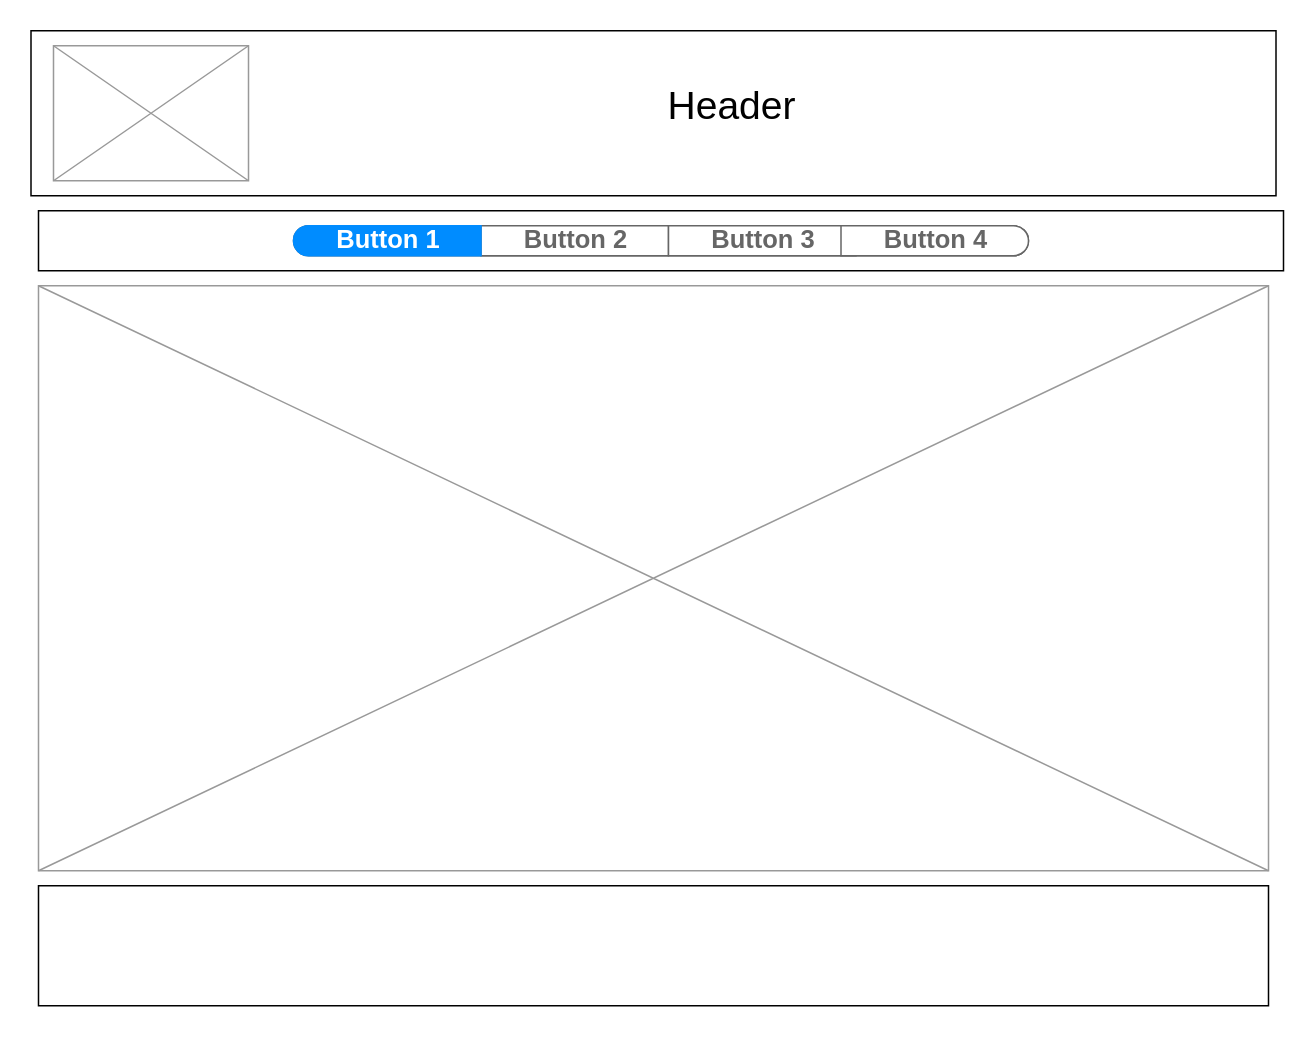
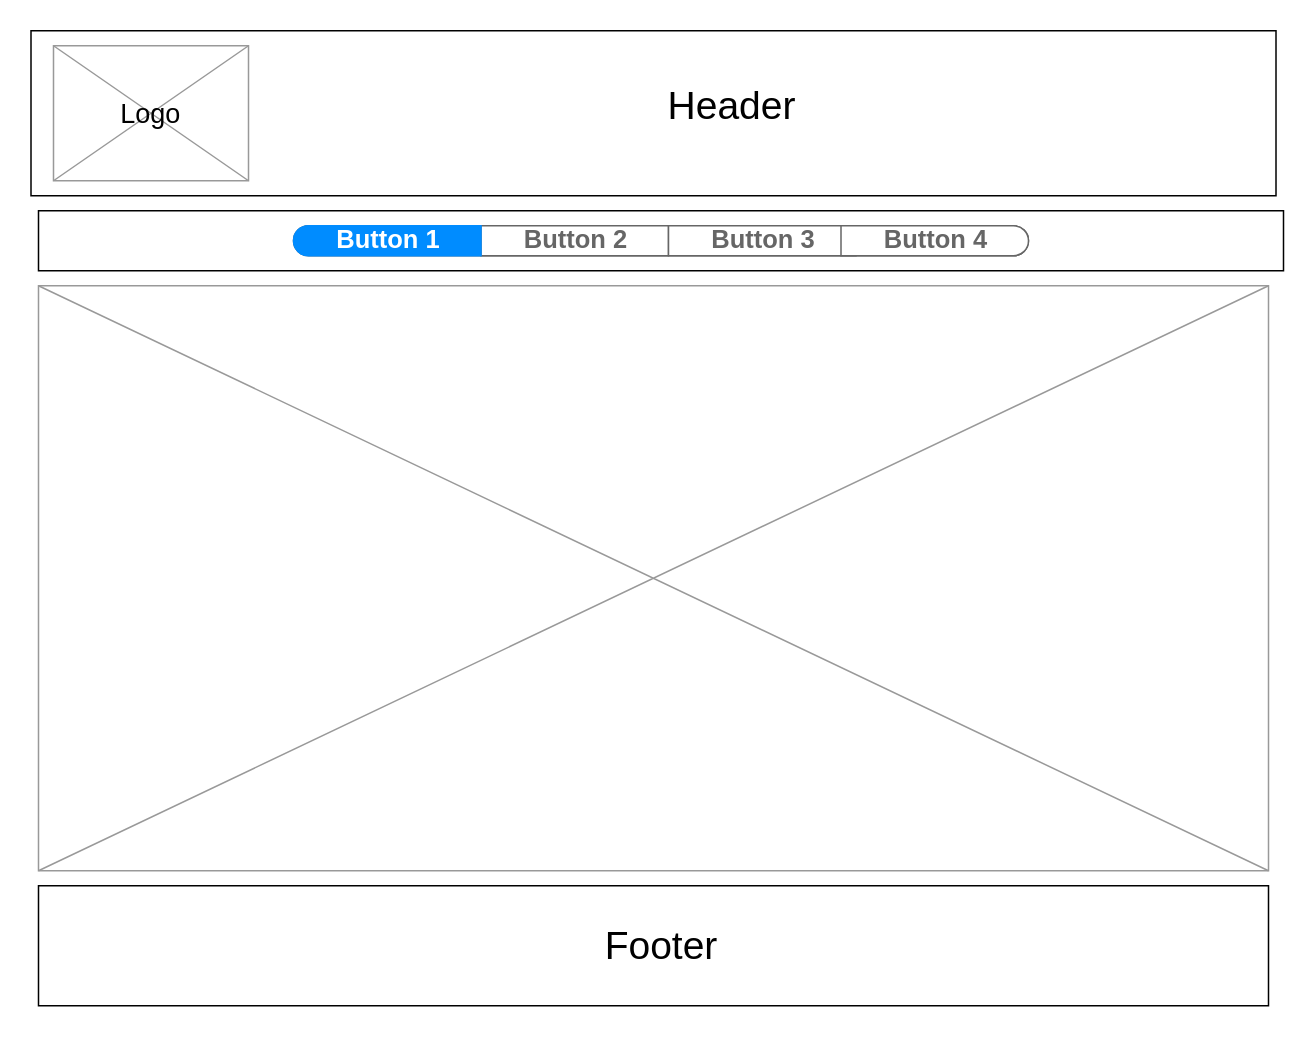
none -> (151, 121)
none -> (662, 946)
